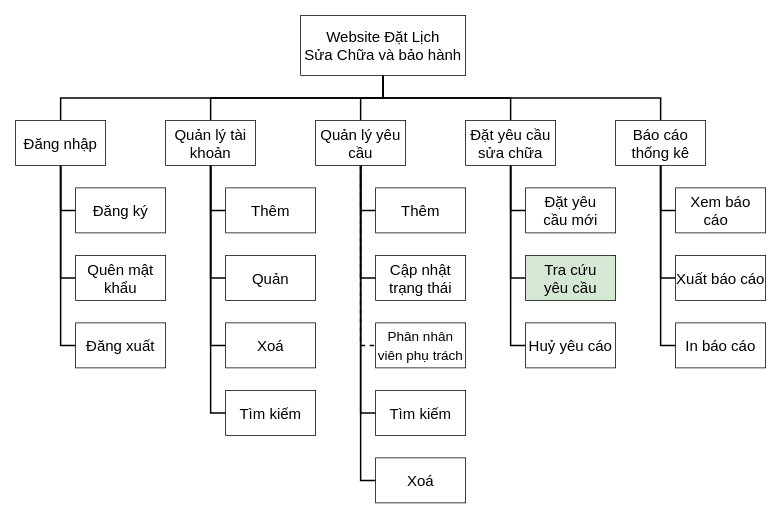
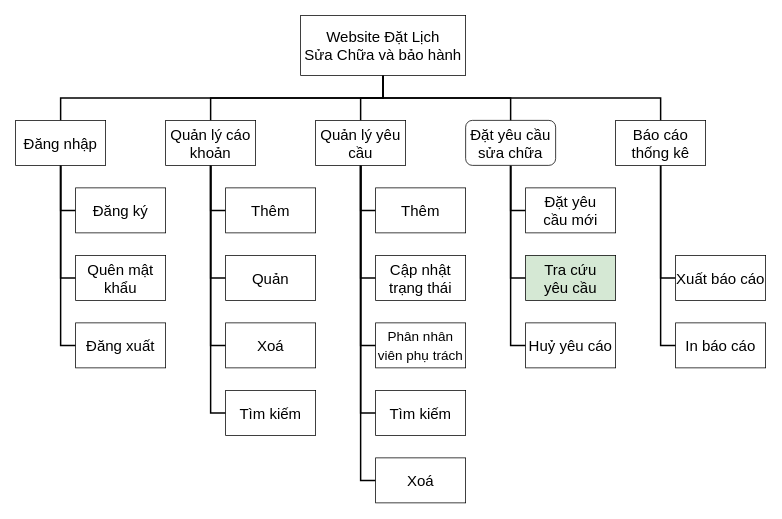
(210, 143) -> (210, 143)
(510, 143) -> (510, 143)
(668, 210) -> none
(720, 210) -> none
(369, 345) -> (369, 345)
